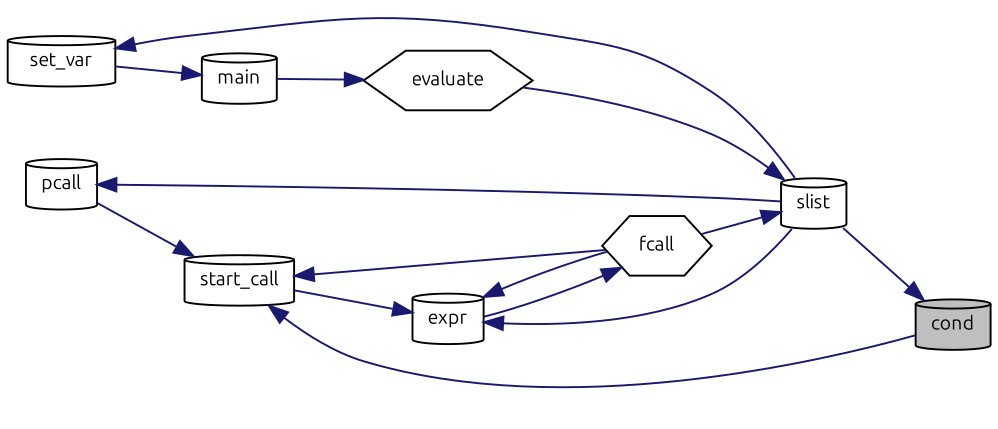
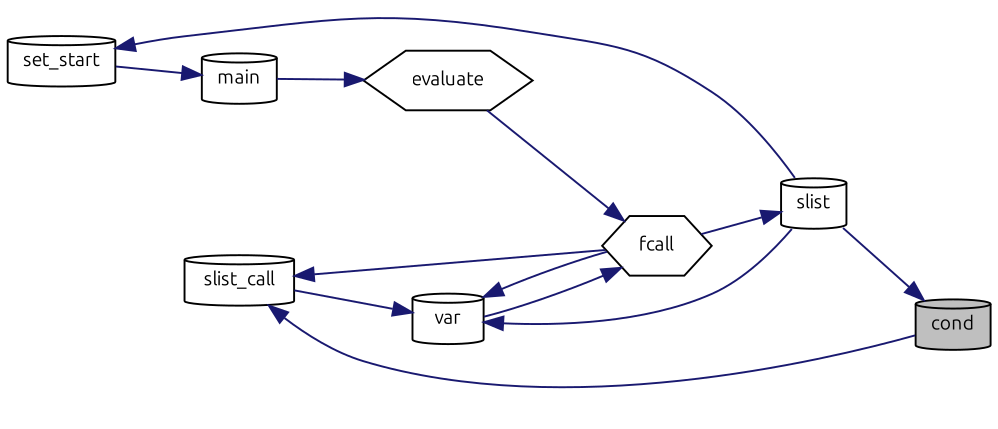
(62, 61) -> (62, 61)
(651, 113) -> (548, 159)
(62, 184) -> none
(239, 280) -> (239, 280)
(448, 319) -> (448, 319)
